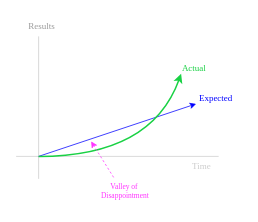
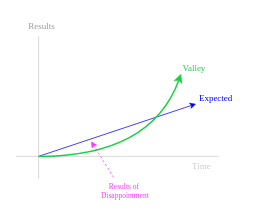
(194, 69) -> (194, 69)
(125, 191) -> (125, 191)
